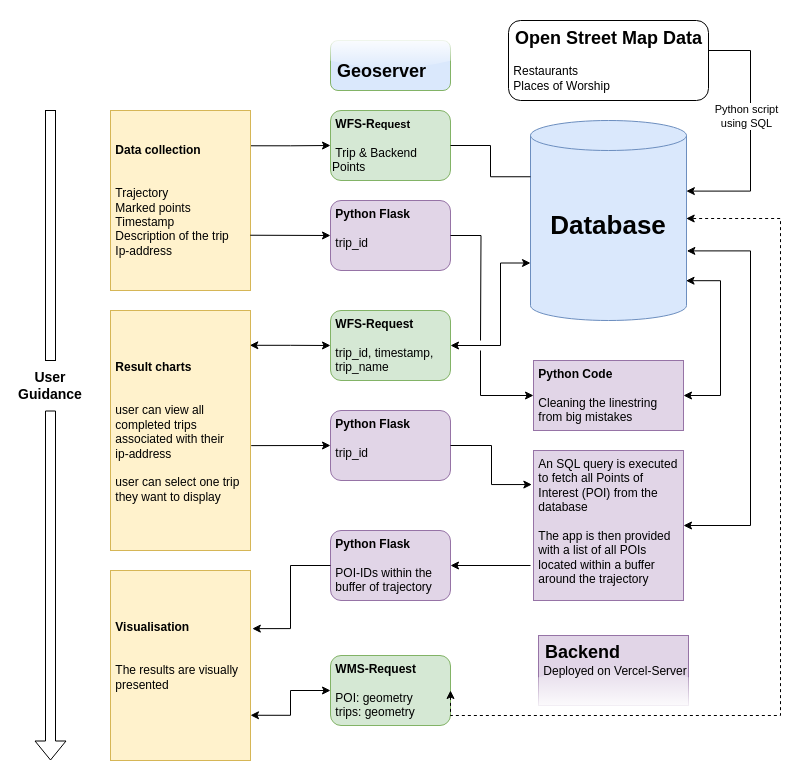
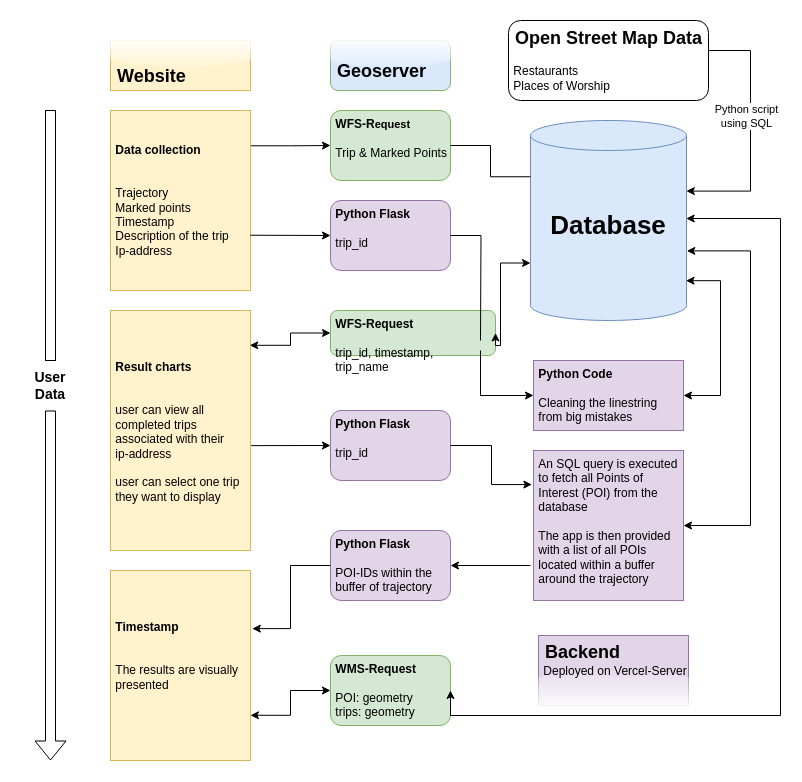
none -> (181, 66)
(392, 139) -> (392, 139)
(391, 346) -> (413, 333)
(51, 386) -> (51, 386)
(781, 598) -> (781, 598)
(182, 606) -> (182, 606)
